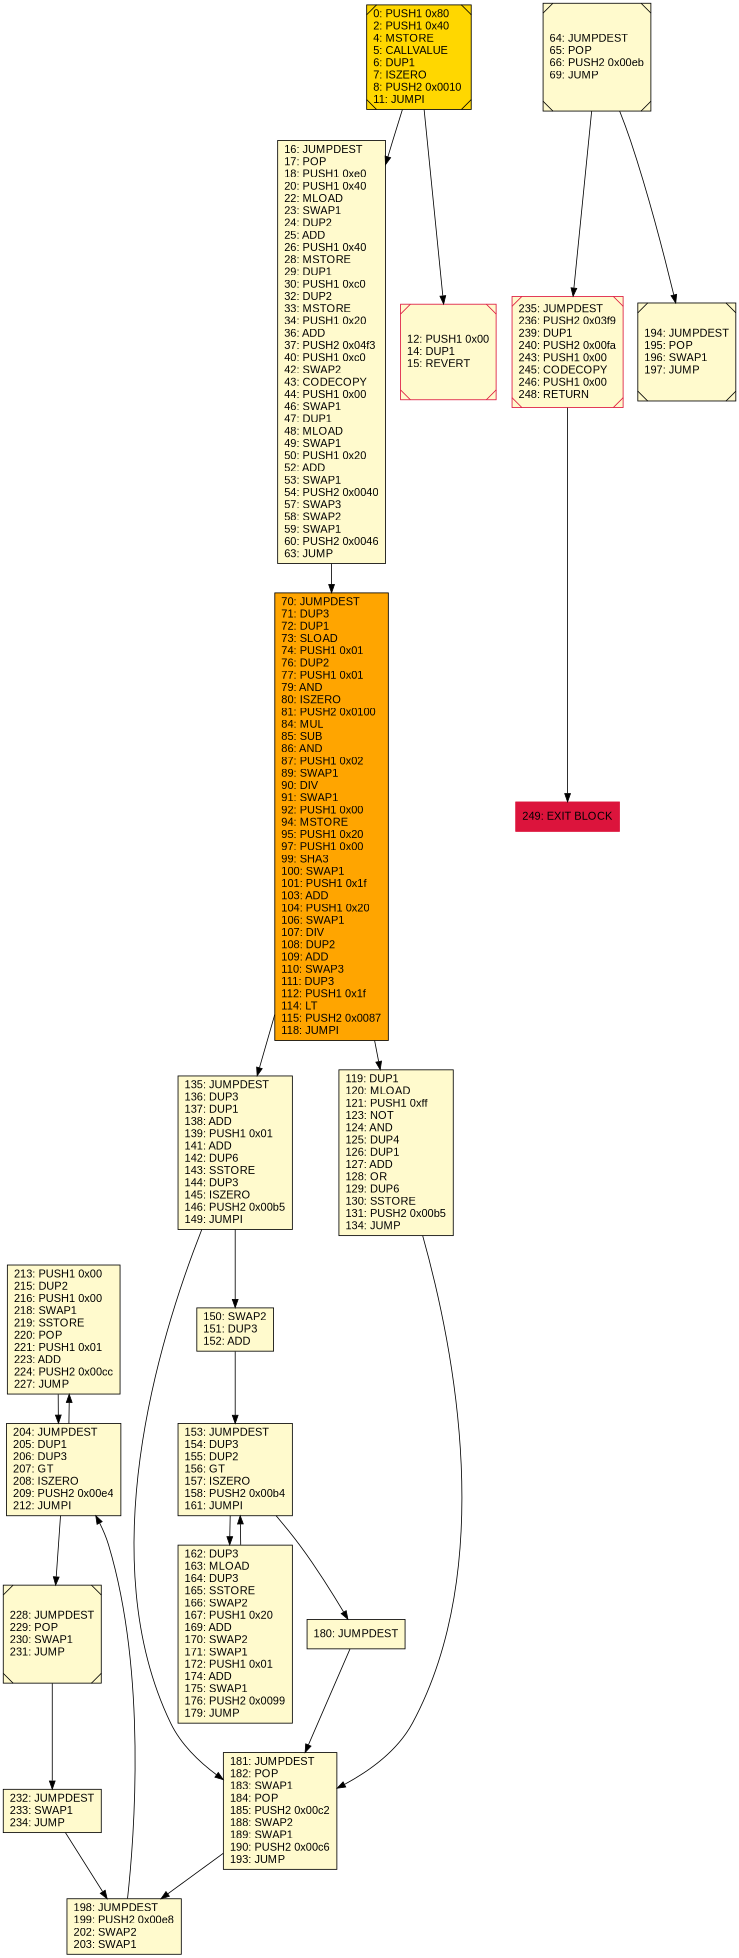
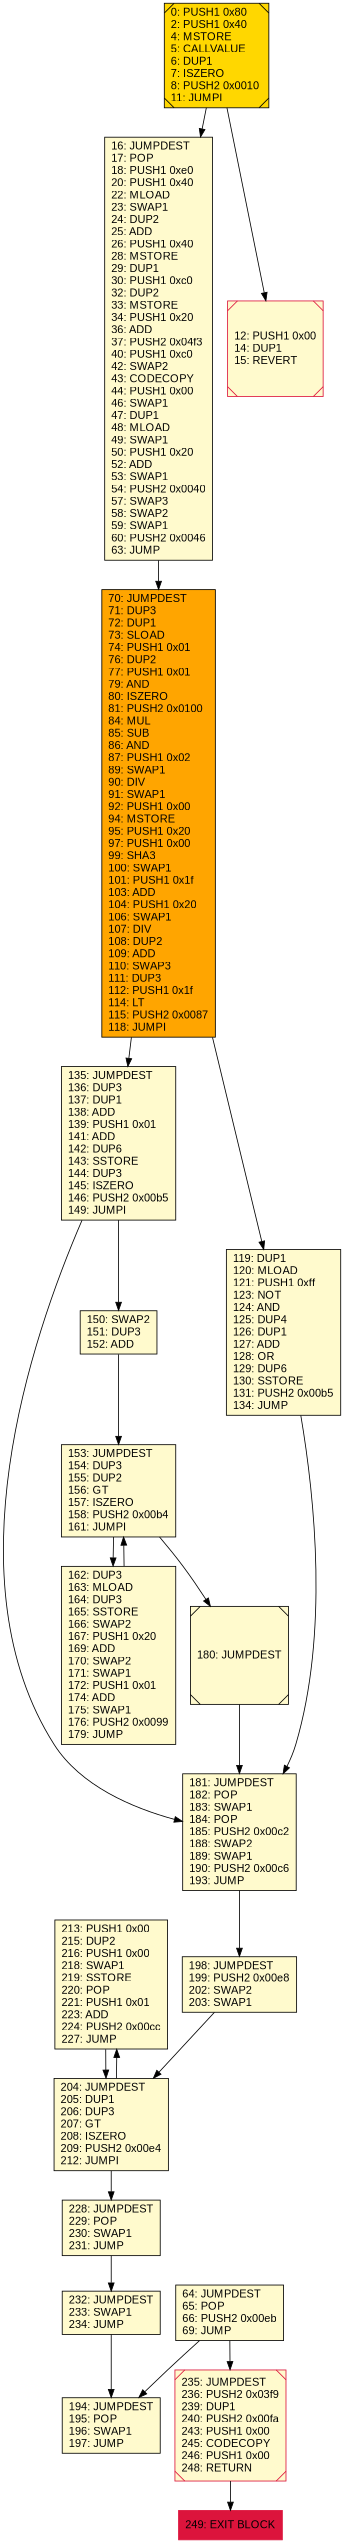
(597, 57) -> (230, 2313)
(687, 352) -> (111, 2426)
(52, 1634) -> (111, 2228)
(356, 1634) -> (239, 1655)
(84, 1862) -> (111, 2362)
